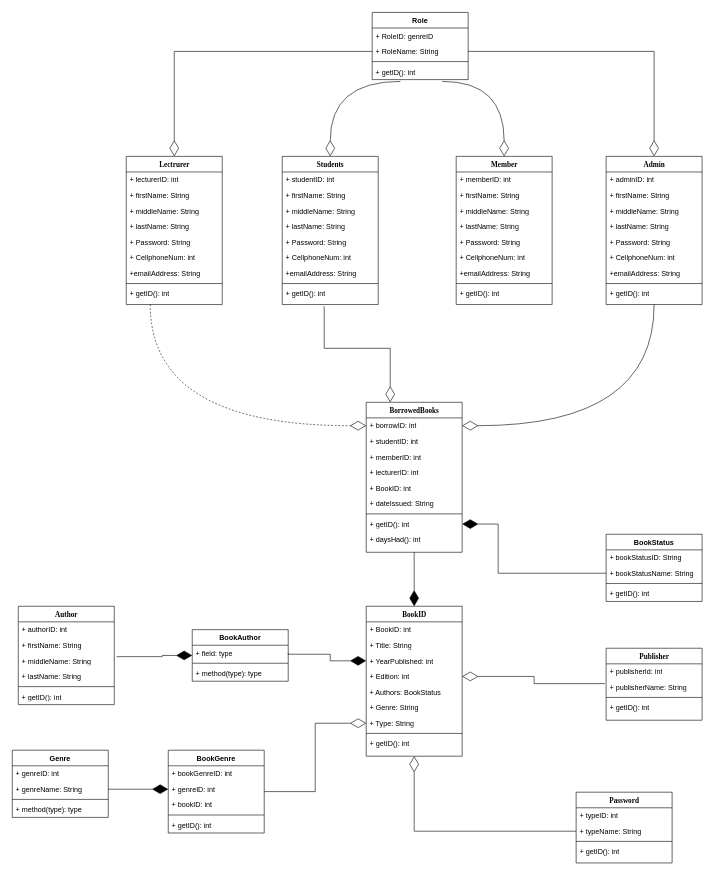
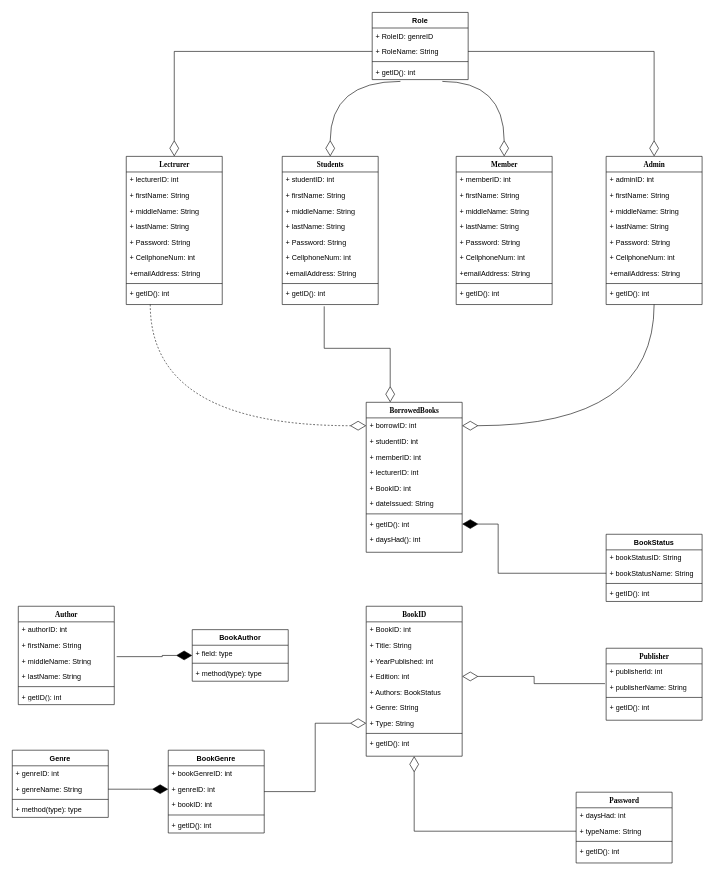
(414, 590) -> none
(330, 657) -> none
(602, 816) -> (604, 816)
